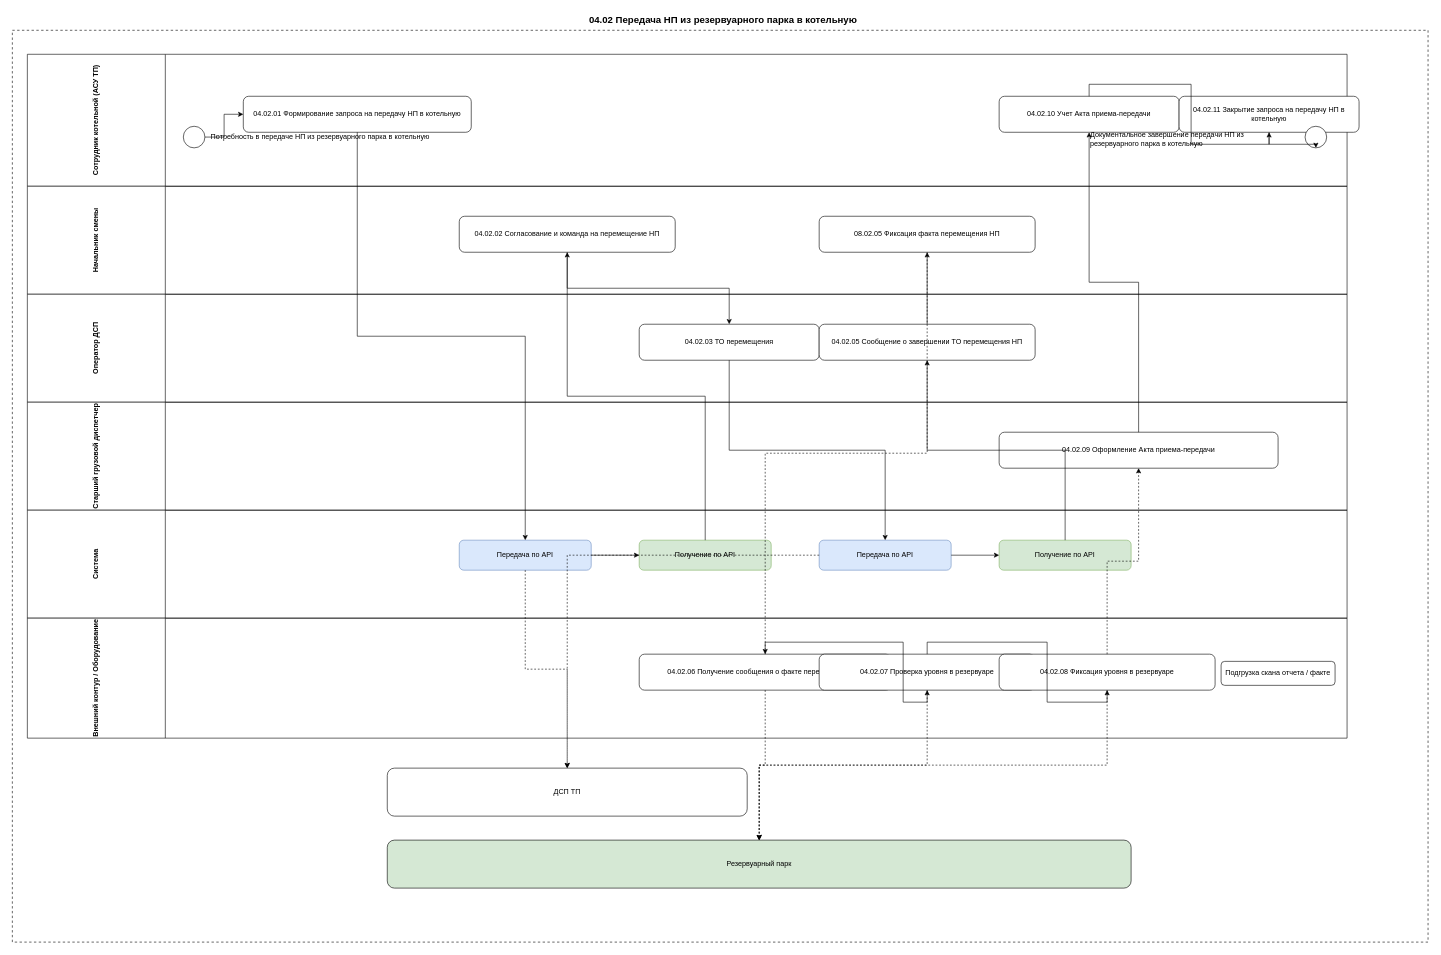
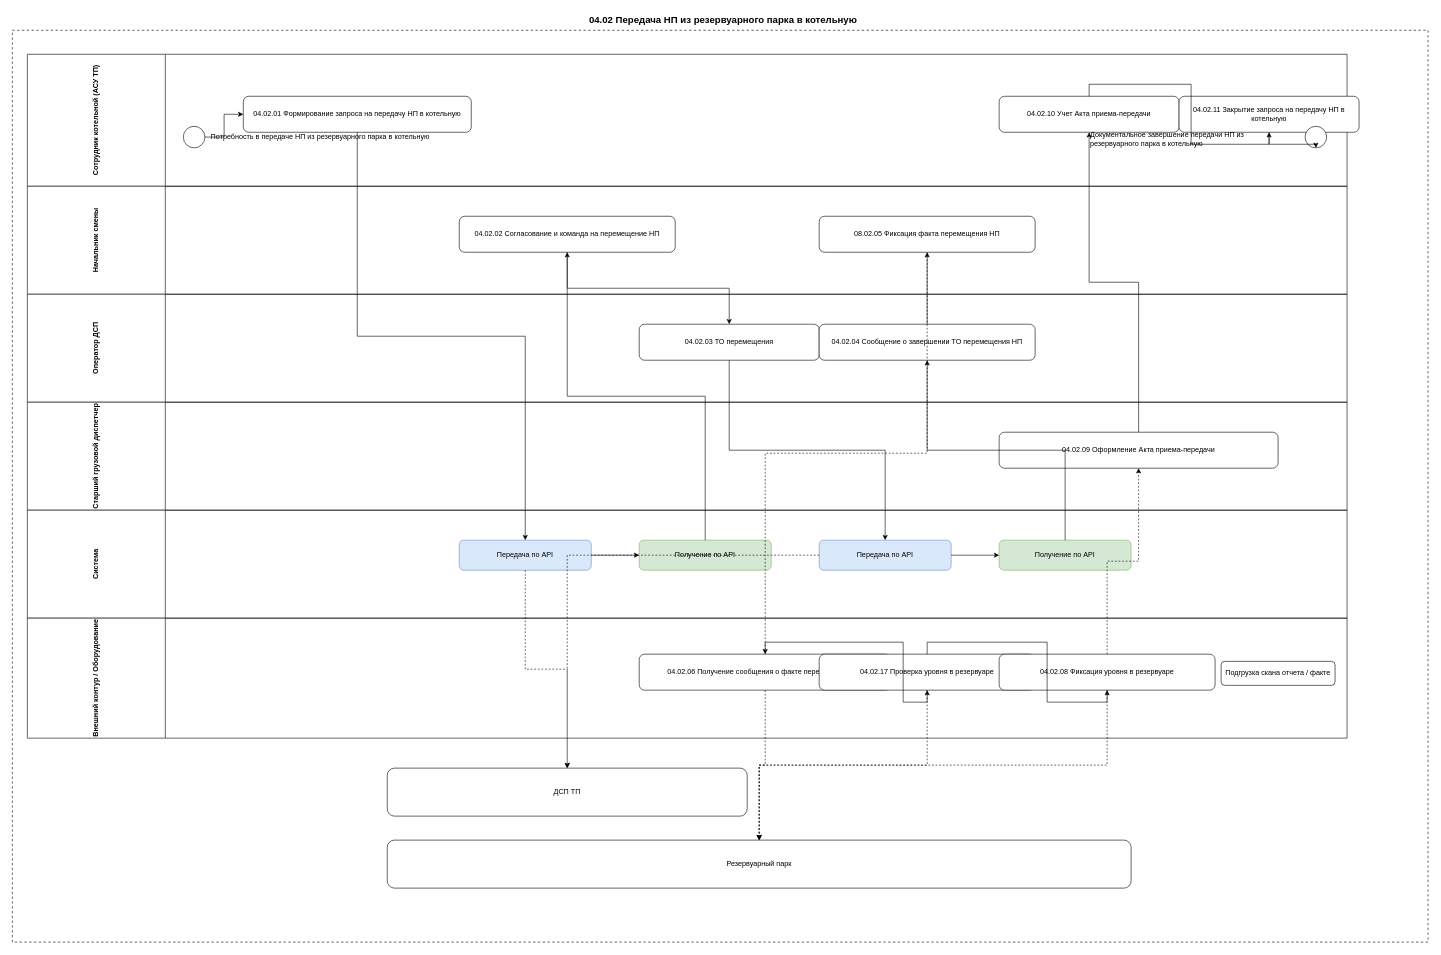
(927, 342) -> (927, 342)
(927, 672) -> (927, 672)
(759, 864) -> (759, 864)
